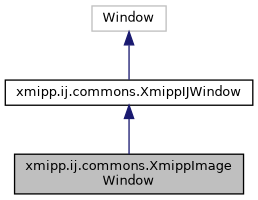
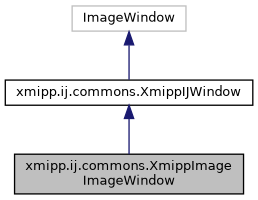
(129, 19) -> (129, 19)
(129, 174) -> (129, 174)
